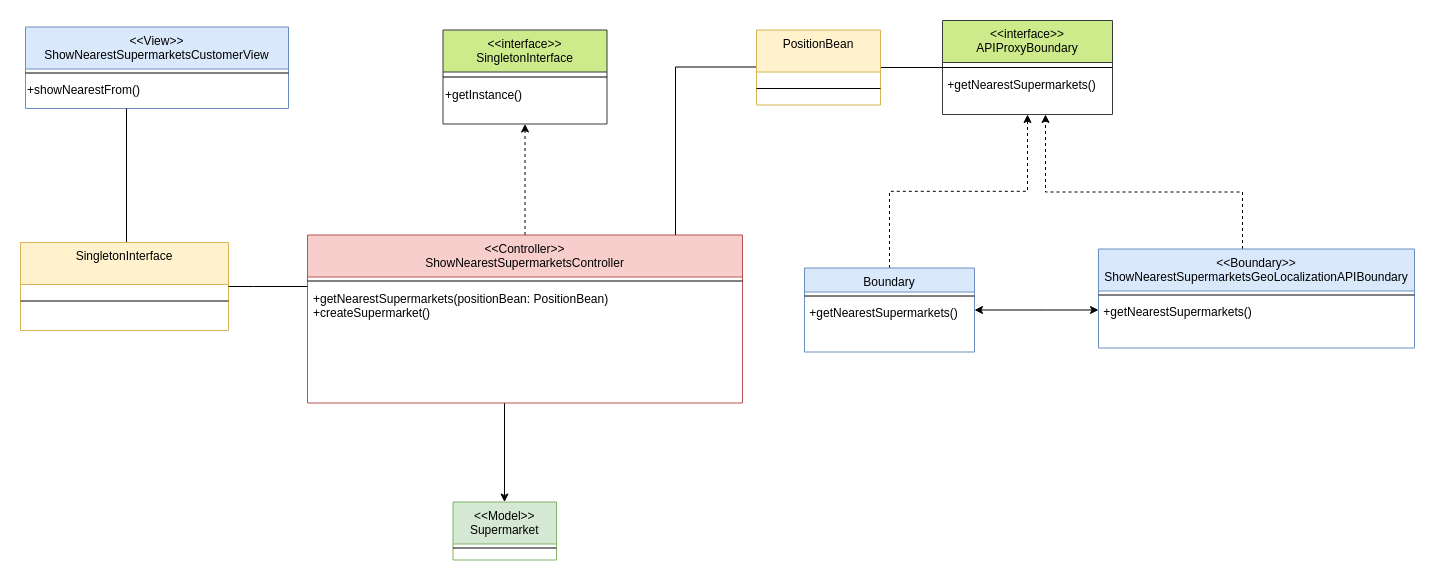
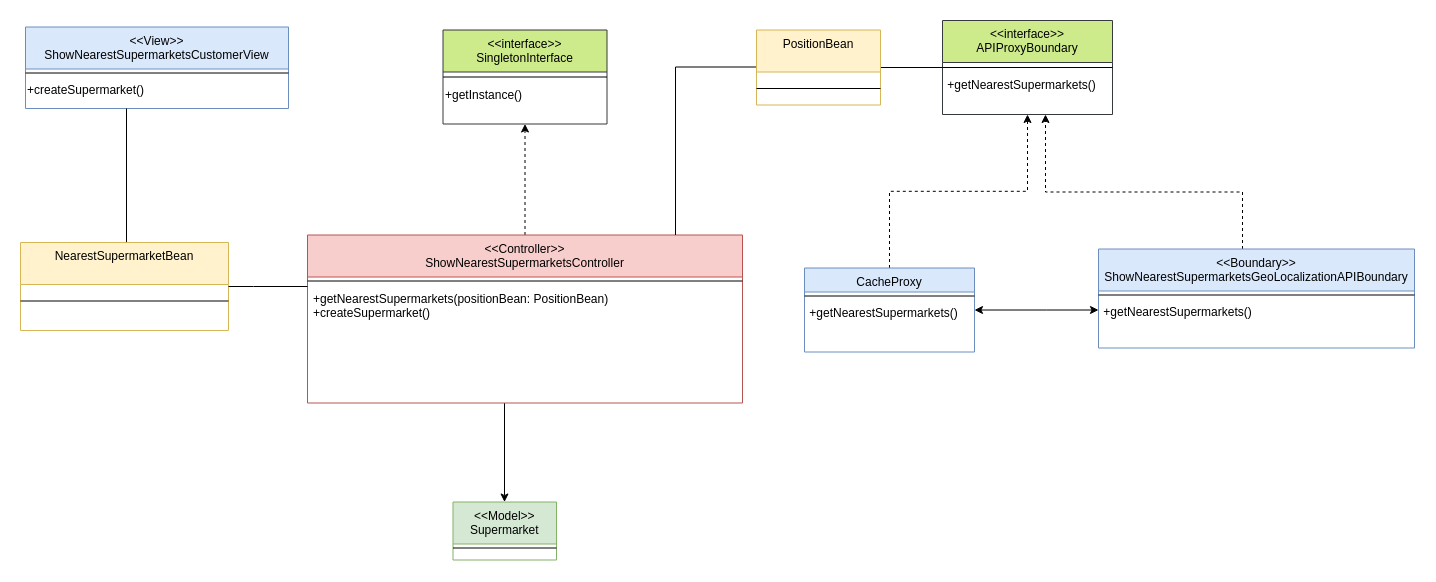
(88, 91) -> (95, 91)
(124, 256) -> (124, 256)
(889, 282) -> (889, 282)
